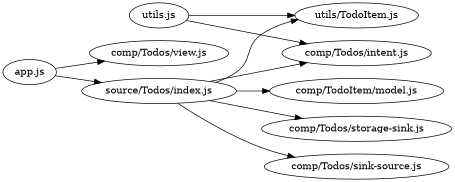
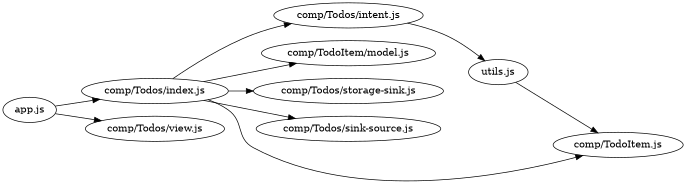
(357, 15) -> (618, 145)
(243, 31) -> (445, 35)
(159, 91) -> (155, 91)
